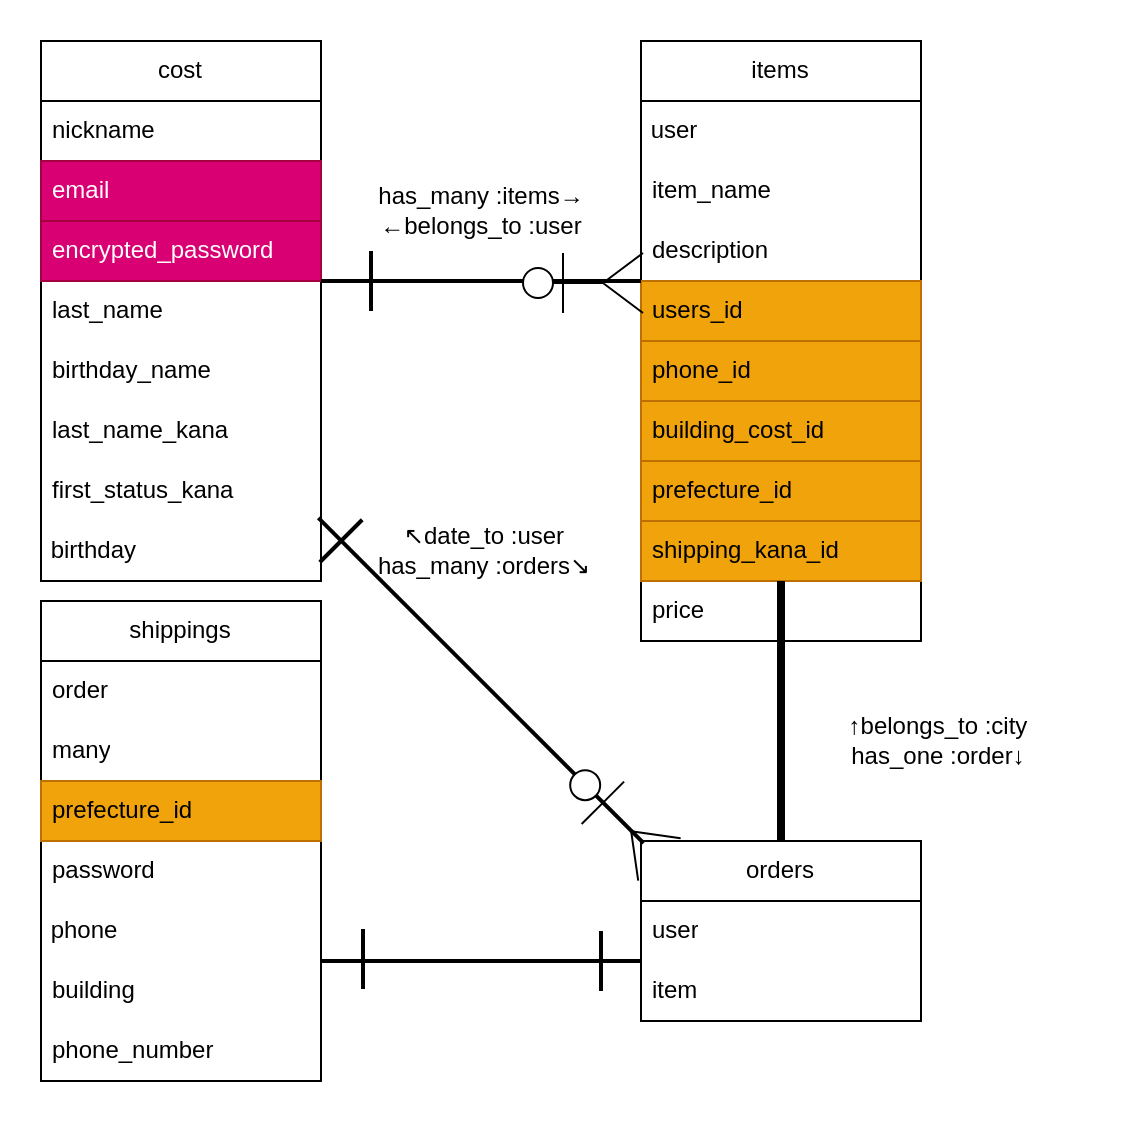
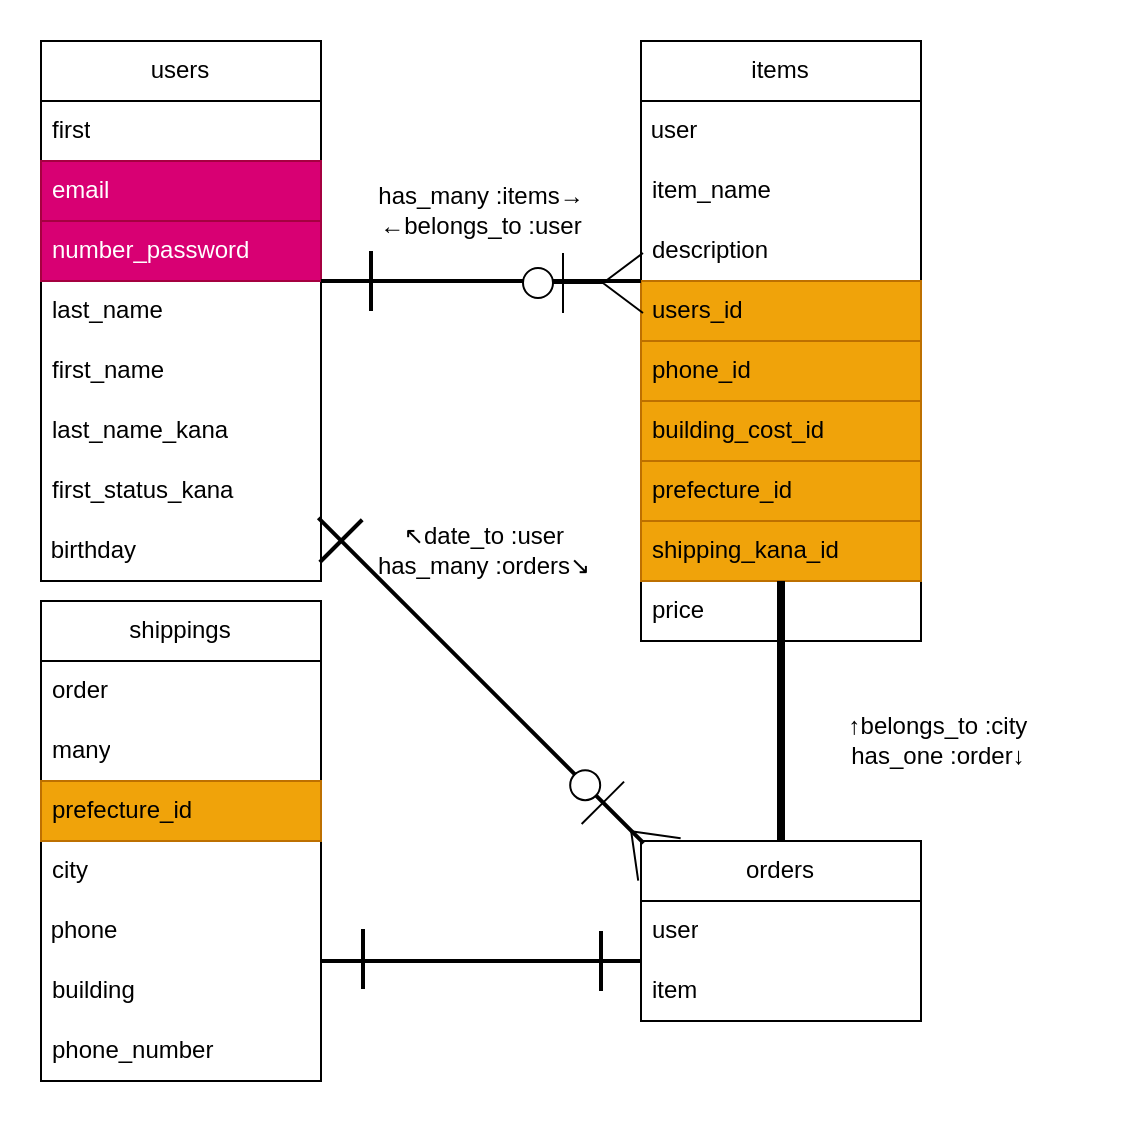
(181, 71) -> (181, 71)
(104, 131) -> (83, 131)
(174, 251) -> (154, 251)
(137, 371) -> (117, 371)
(107, 871) -> (77, 871)
